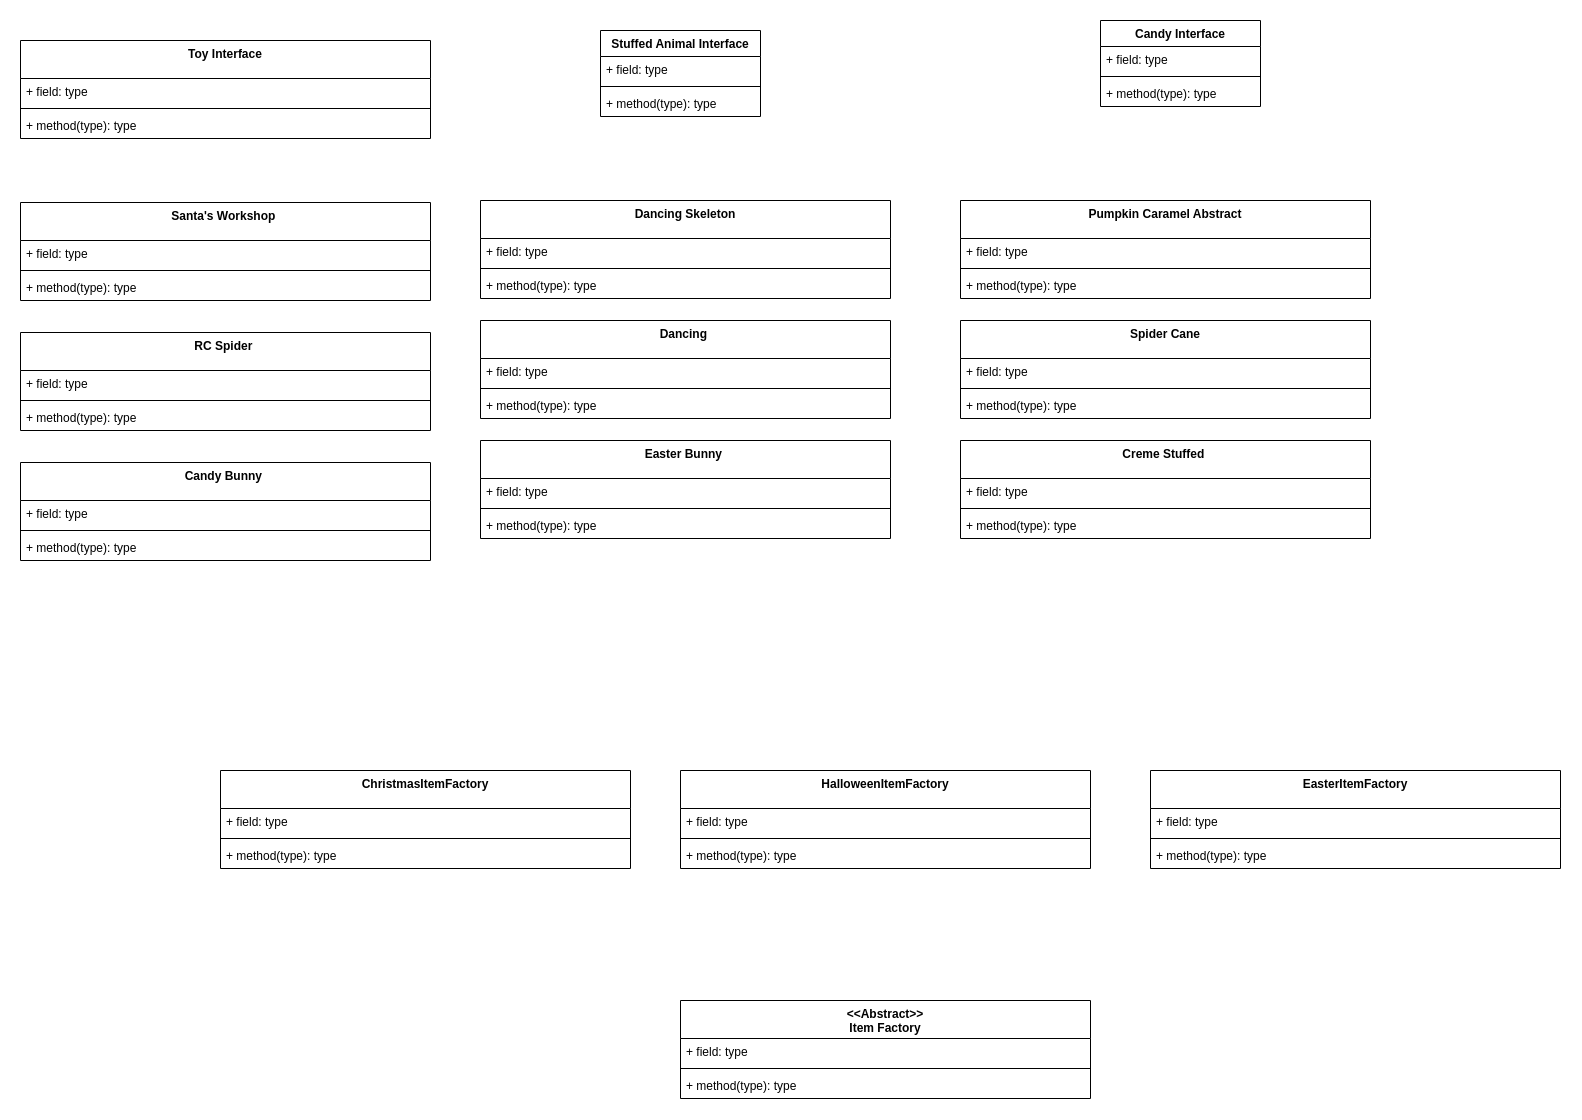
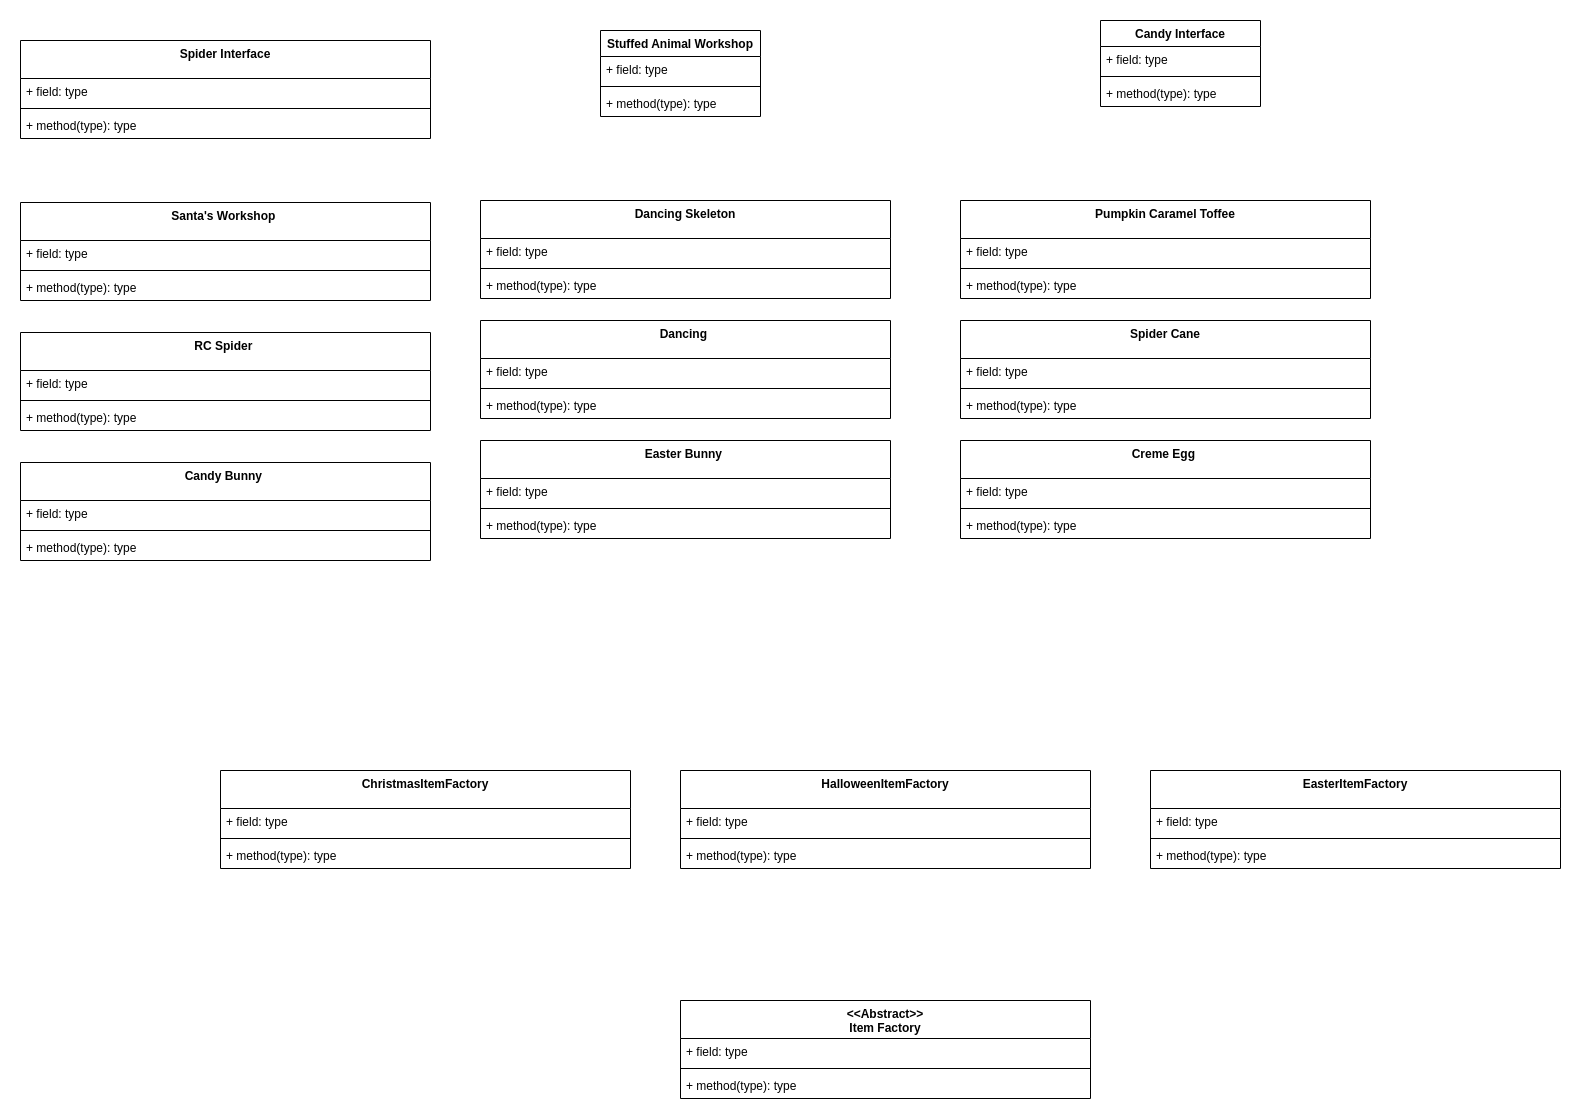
(680, 44) -> (680, 44)
(225, 54) -> (225, 54)
(1165, 214) -> (1165, 214)
(1165, 454) -> (1165, 454)
